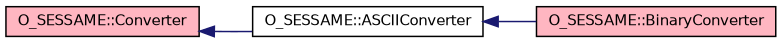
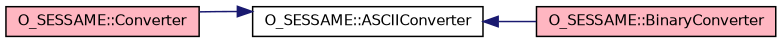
(233, 32) -> (218, 12)
